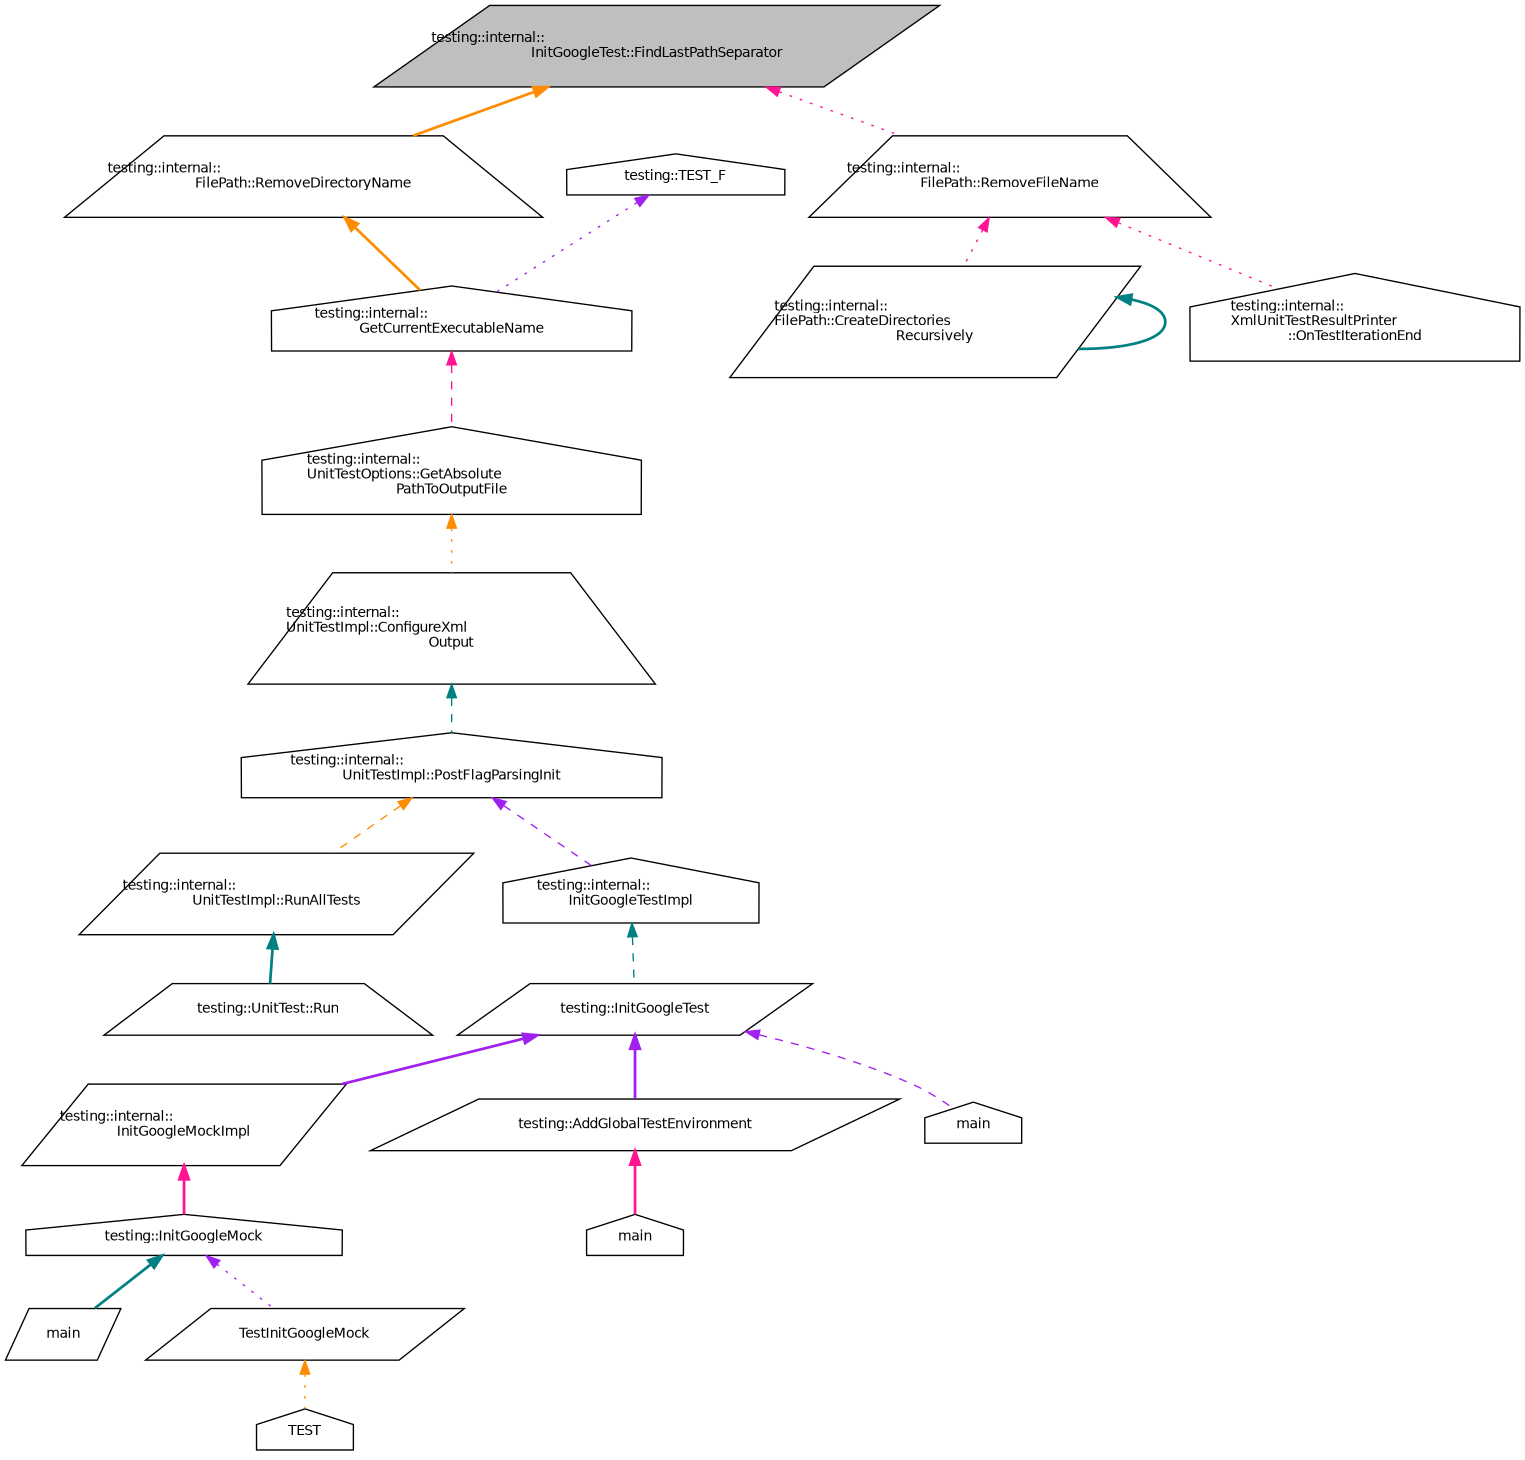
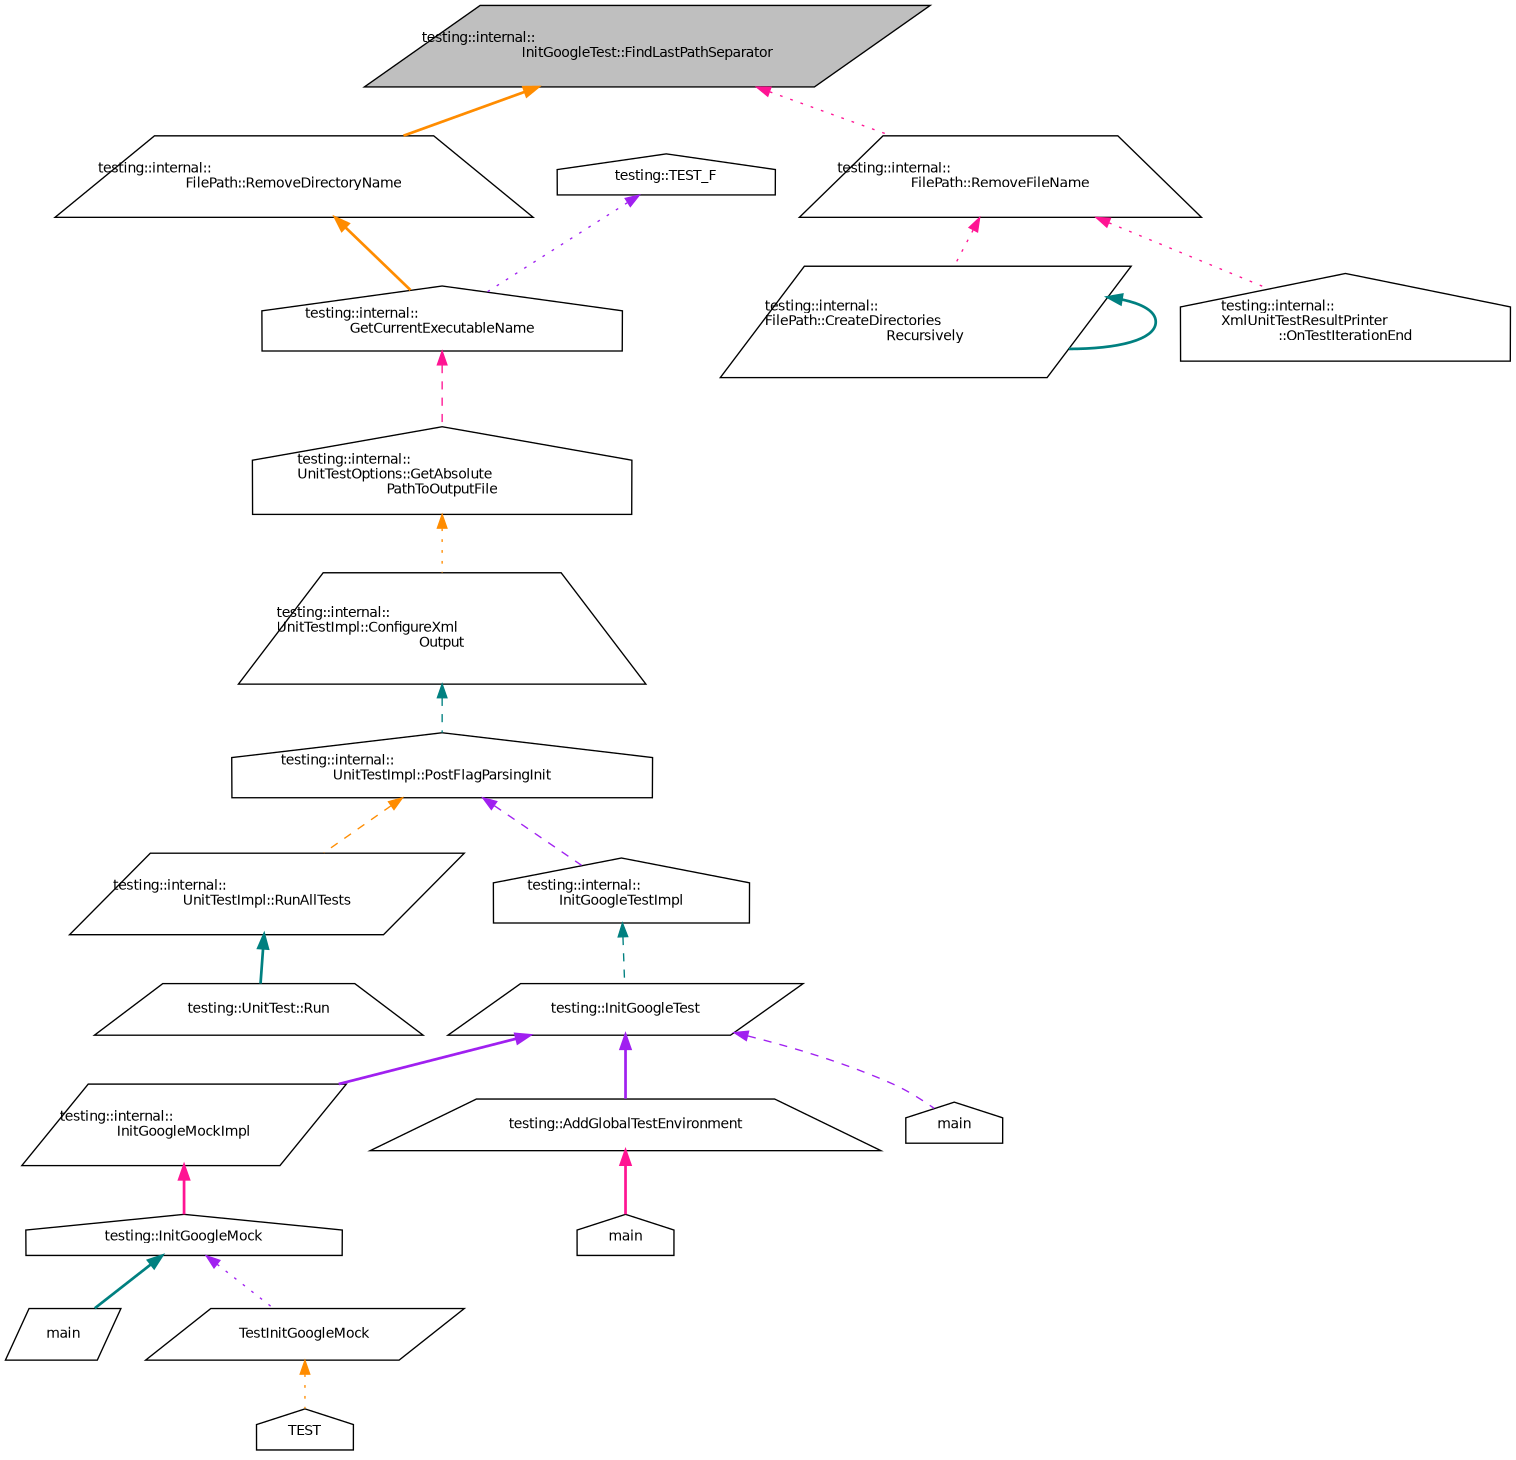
(635, 1125) -> (626, 1125)
